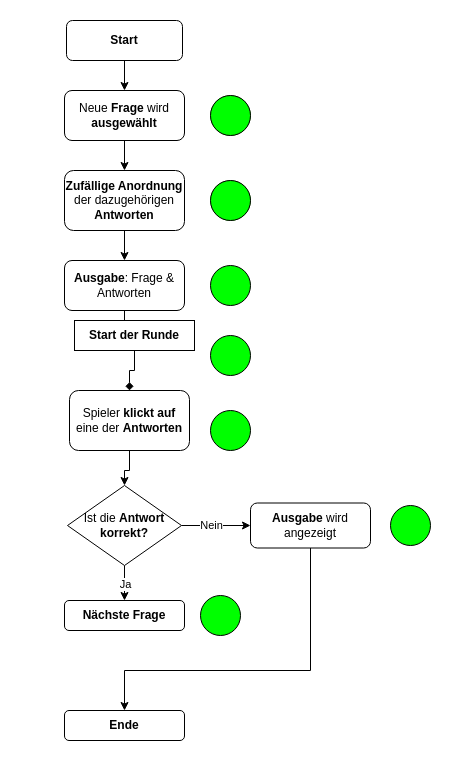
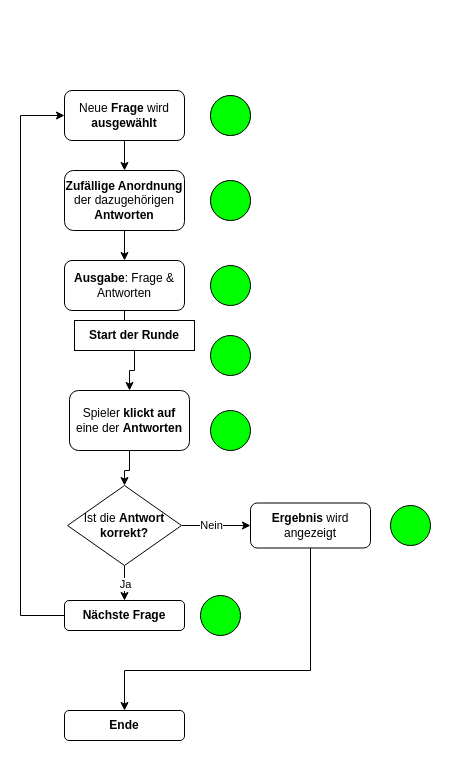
(125, 41) -> none
(125, 80) -> none
none -> (21, 370)
(130, 381) -> (130, 382)
(311, 526) -> (311, 526)
